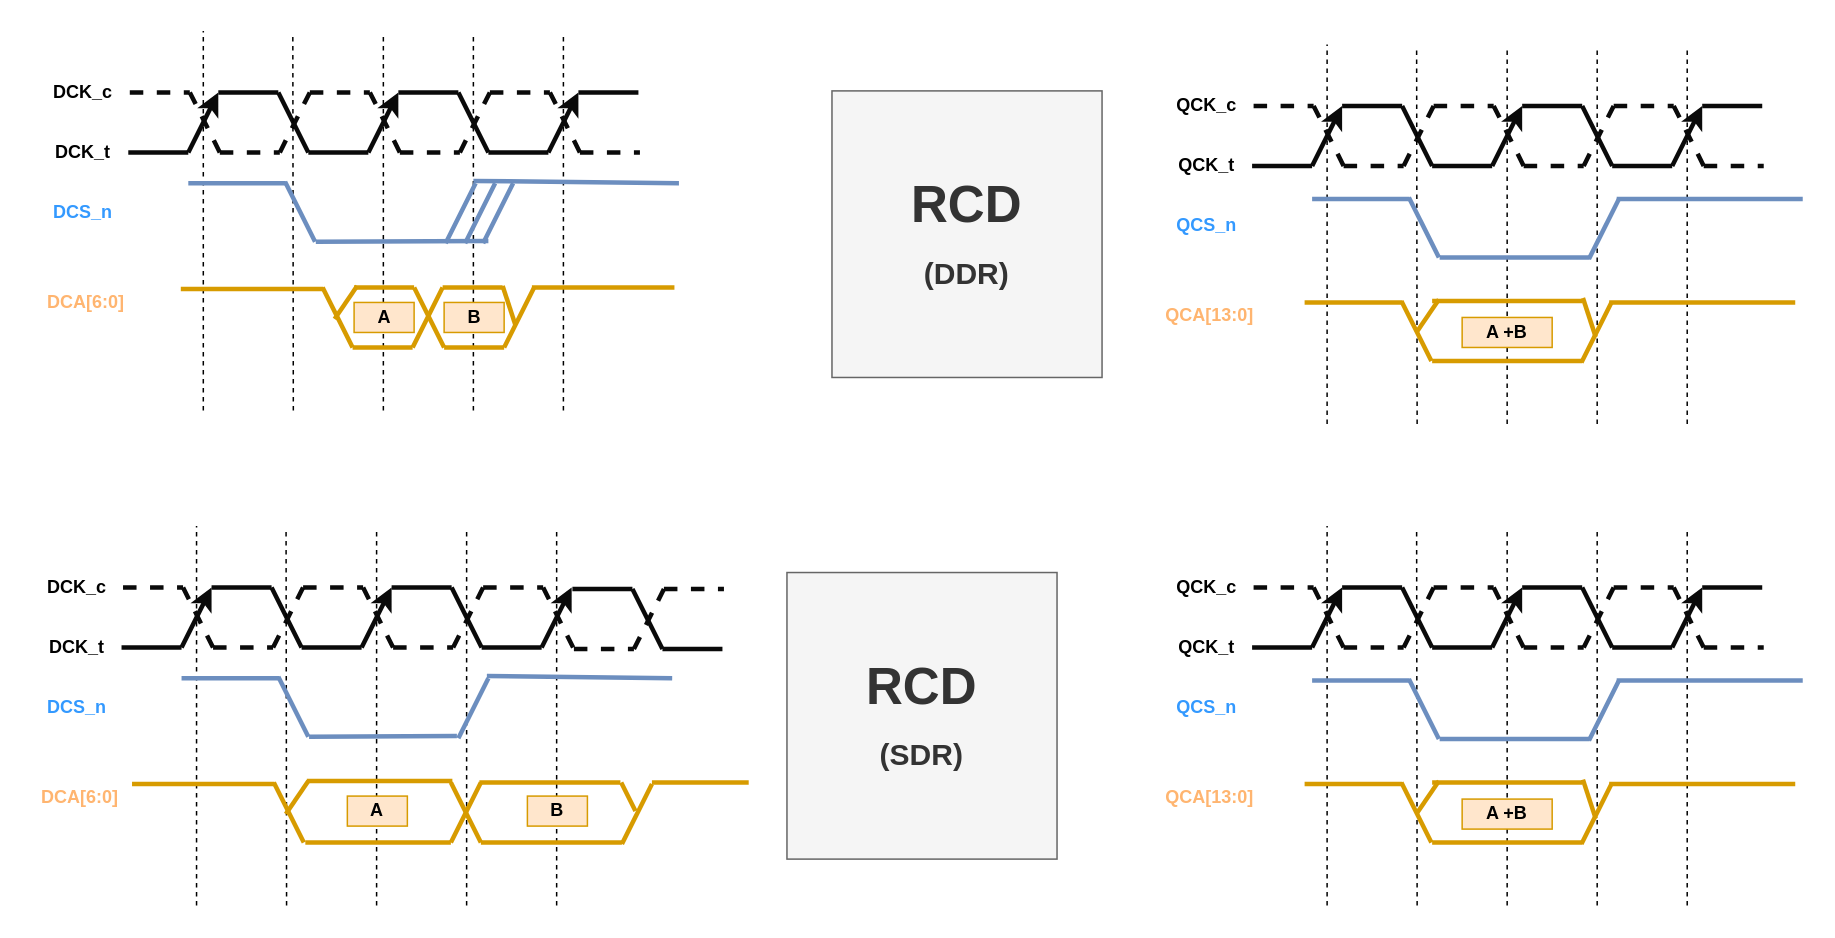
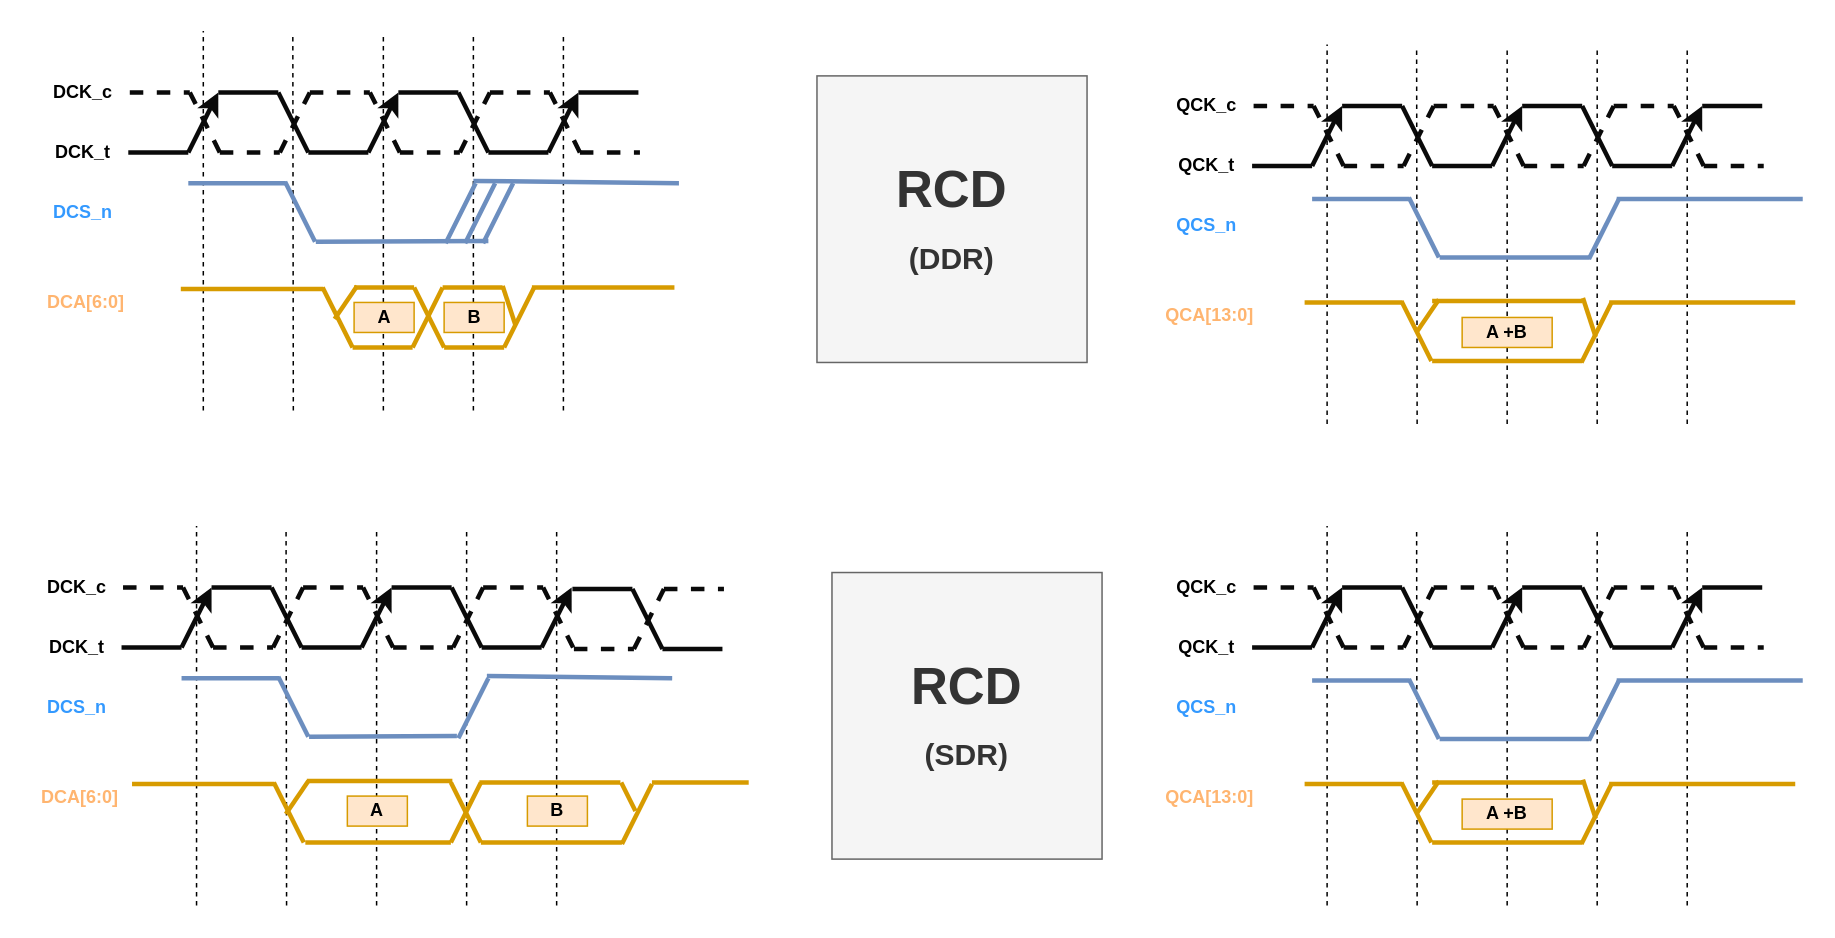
(967, 234) -> (952, 219)
(922, 716) -> (967, 716)
